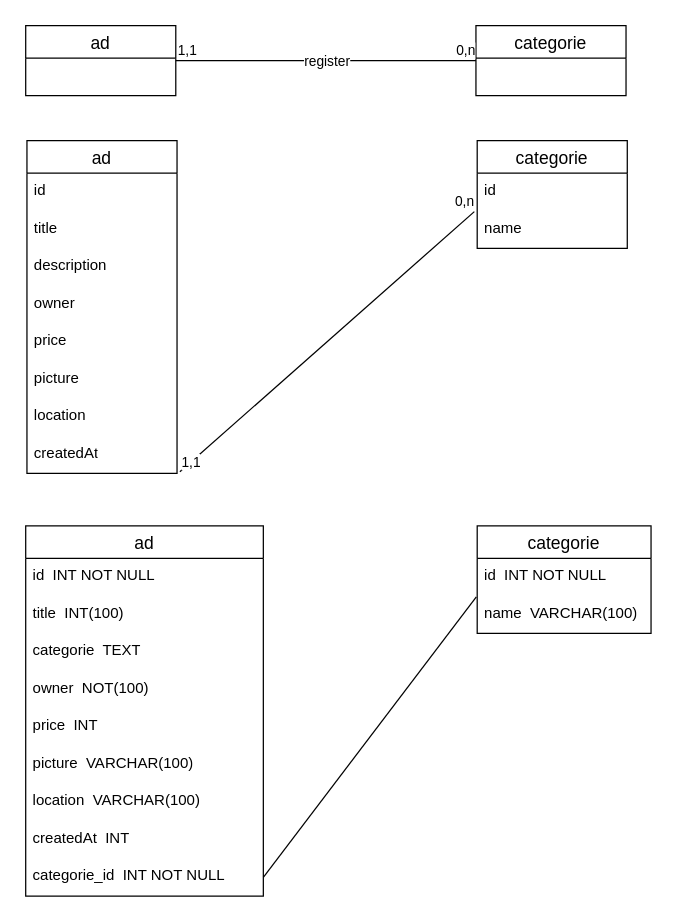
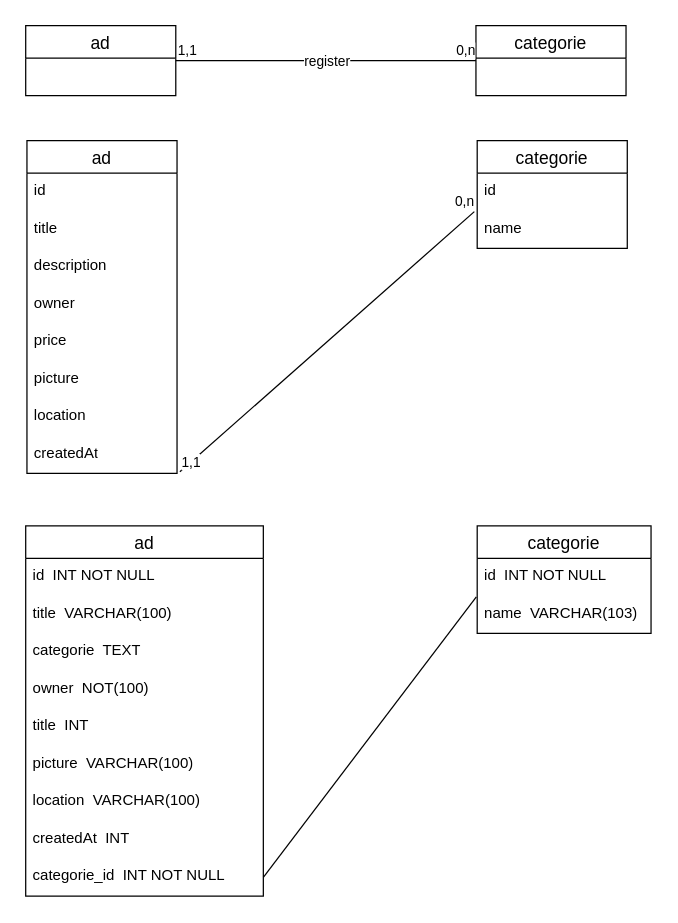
(90, 613) -> (107, 613)
(558, 613) -> (558, 613)
(71, 726) -> (69, 726)
